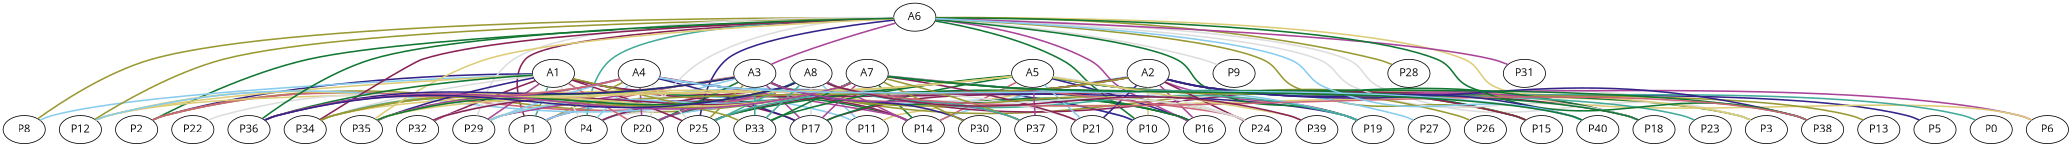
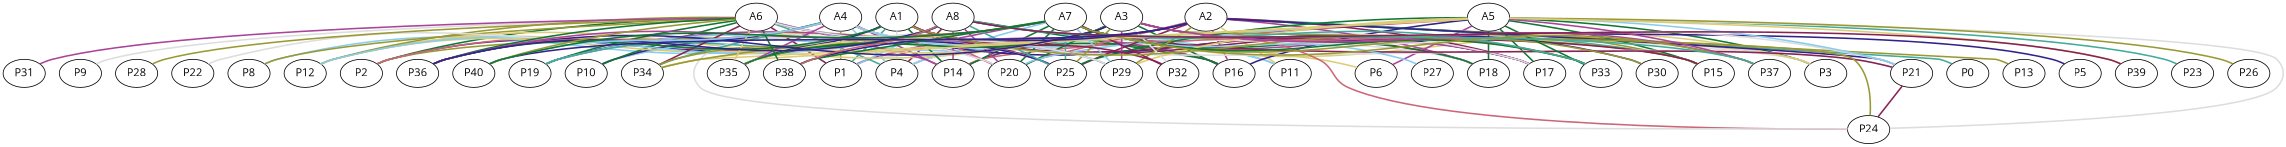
(833, 42) -> (857, 42)
(1266, 52) -> (611, 34)
(385, 95) -> none
(755, 101) -> (1364, 39)
(1204, 101) -> (1890, 101)
